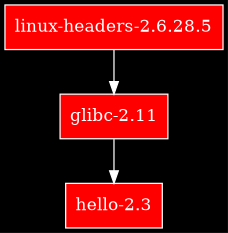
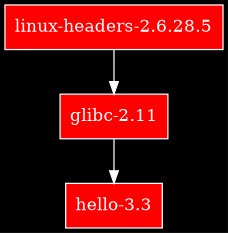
(114, 206) -> (114, 206)
